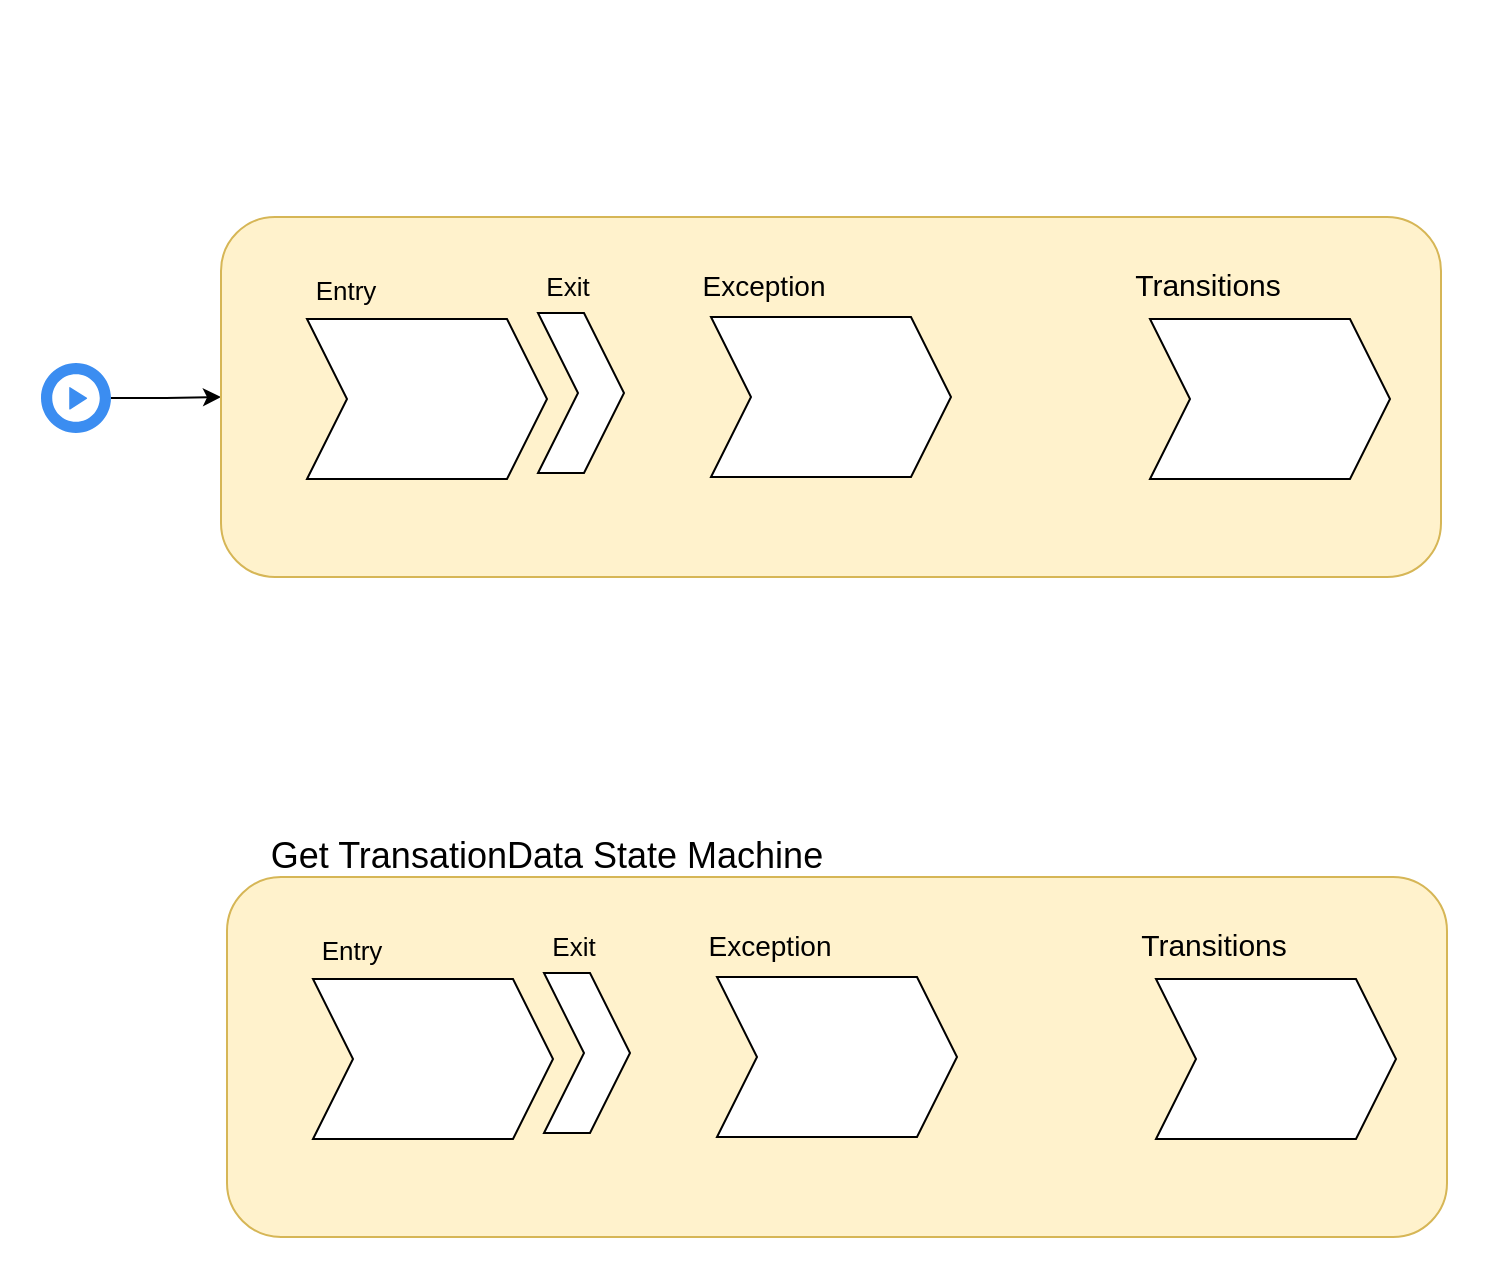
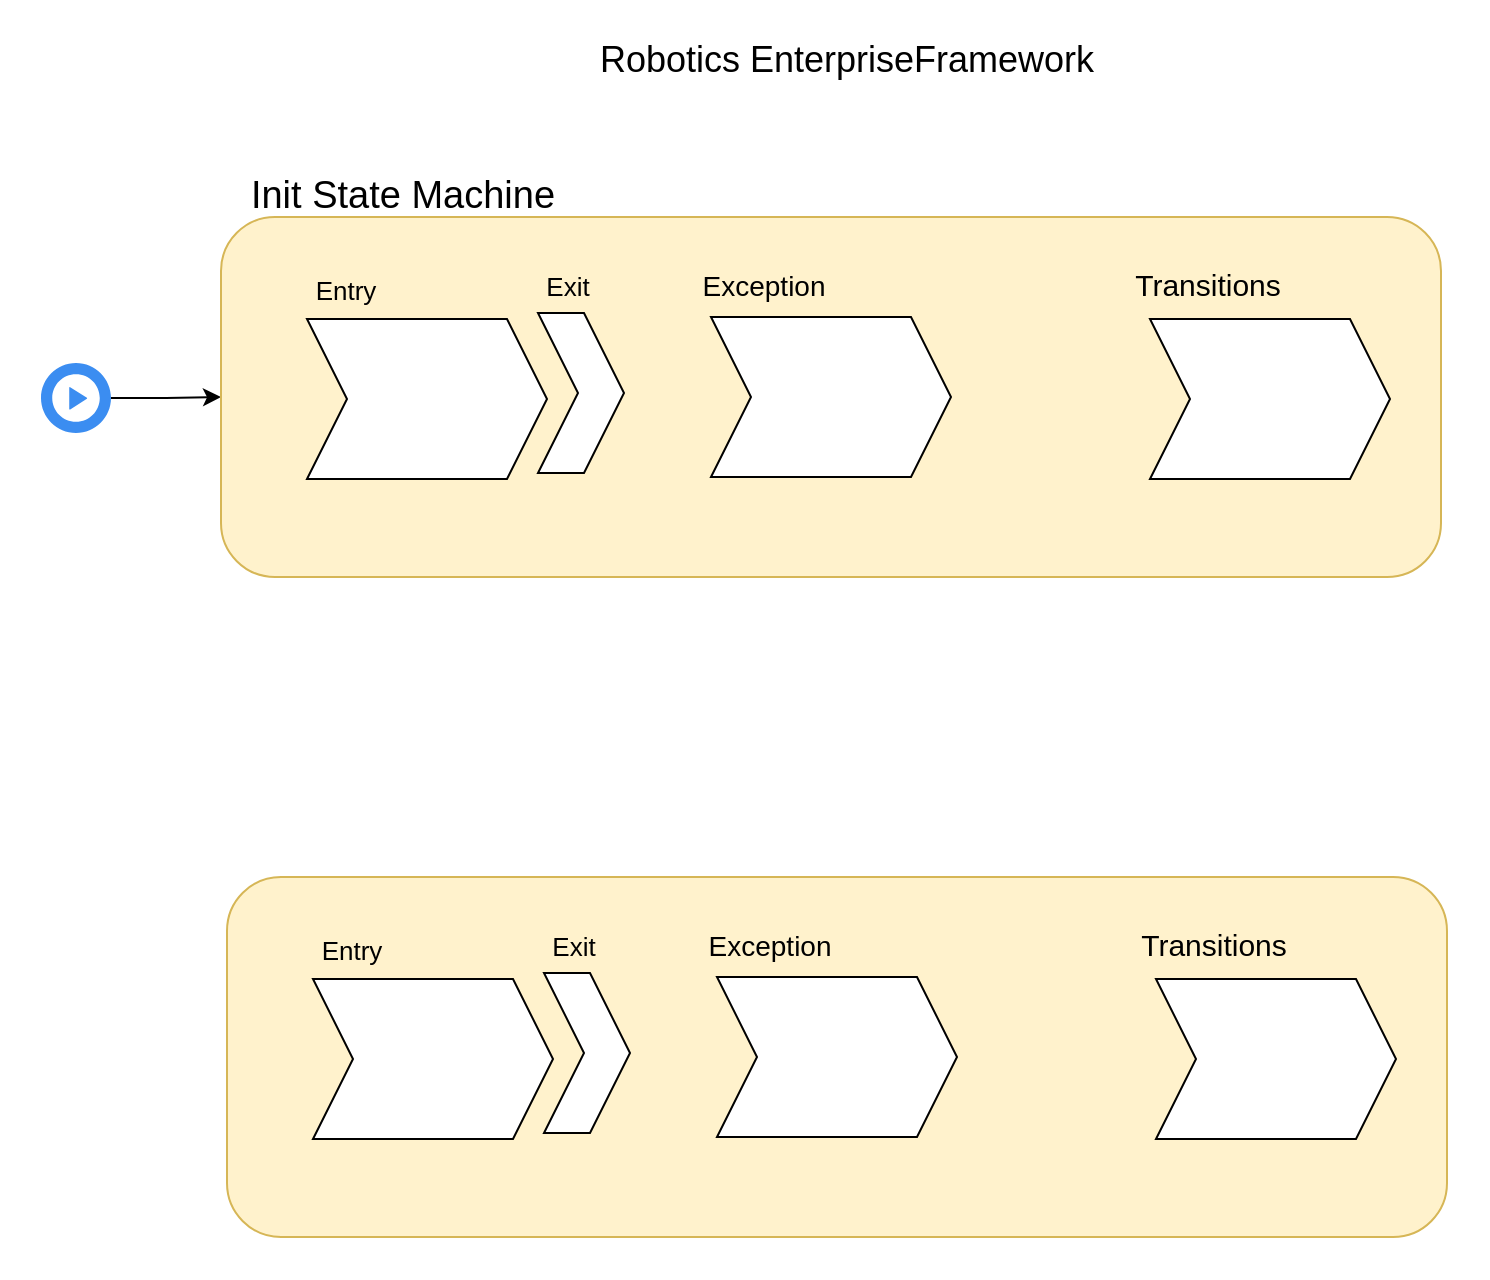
none -> (848, 61)
none -> (404, 197)
(548, 857) -> none
